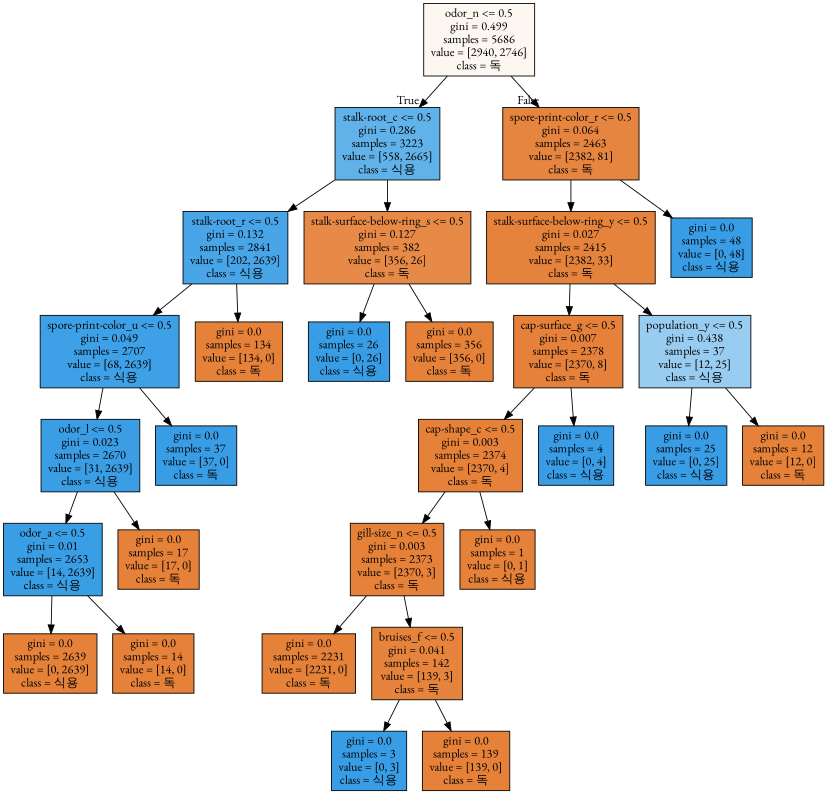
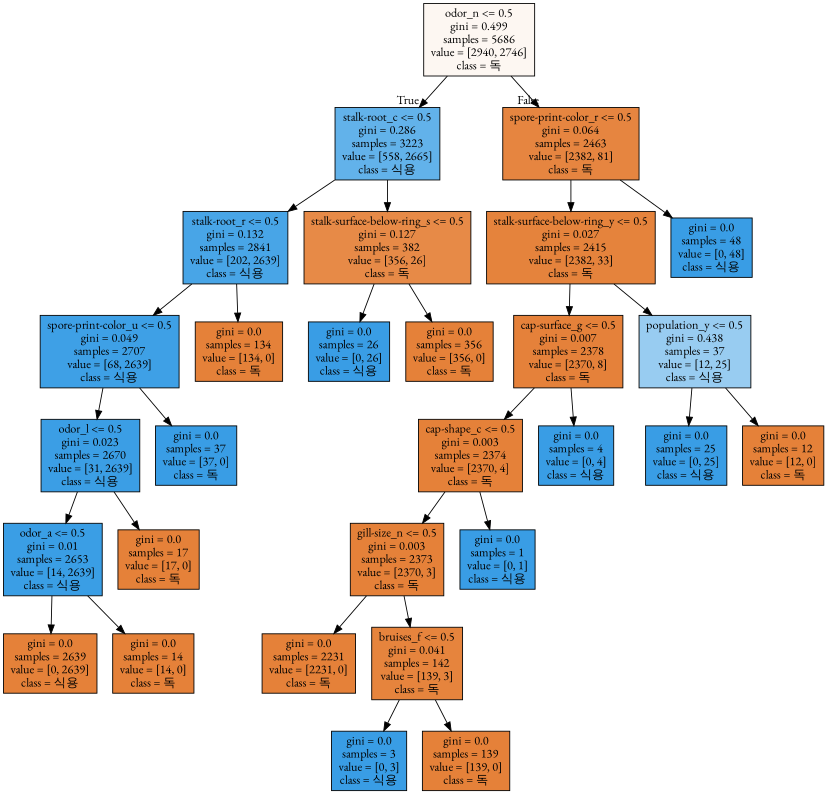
(498, 560) -> (498, 560)
